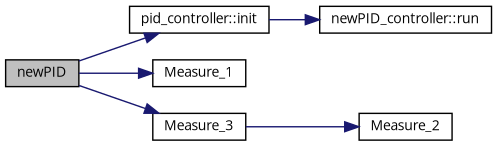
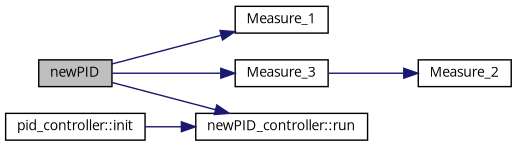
(112, 50) -> (164, 96)
